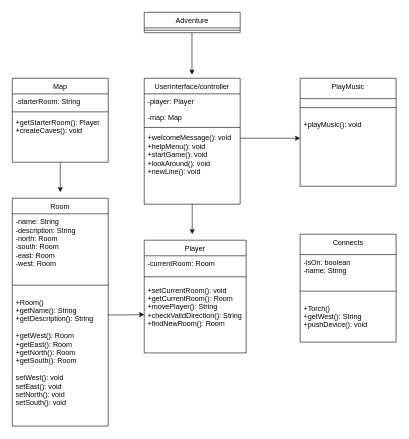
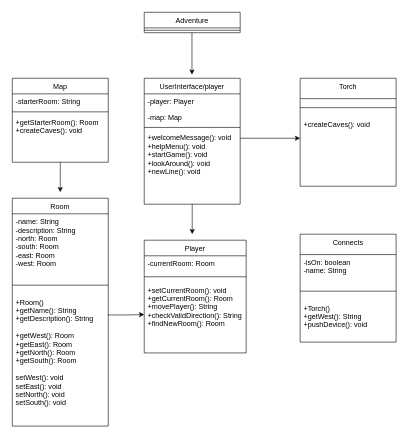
(192, 86) -> (192, 86)
(348, 86) -> (348, 86)
(63, 122) -> (60, 122)
(335, 125) -> (341, 125)
